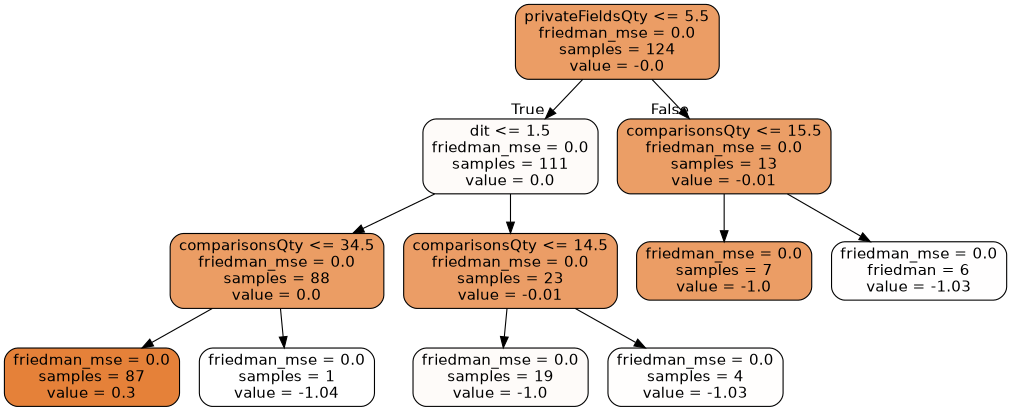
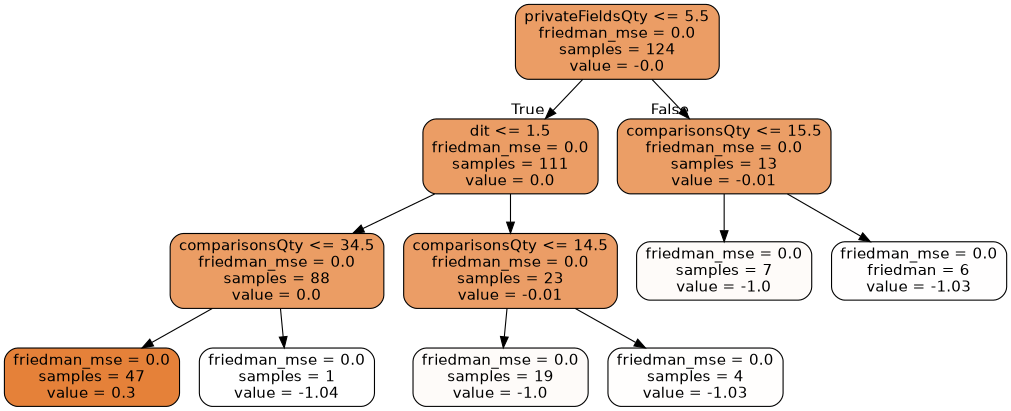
(510, 156) -> (510, 156)
(724, 271) -> (724, 271)
(92, 377) -> (92, 377)
